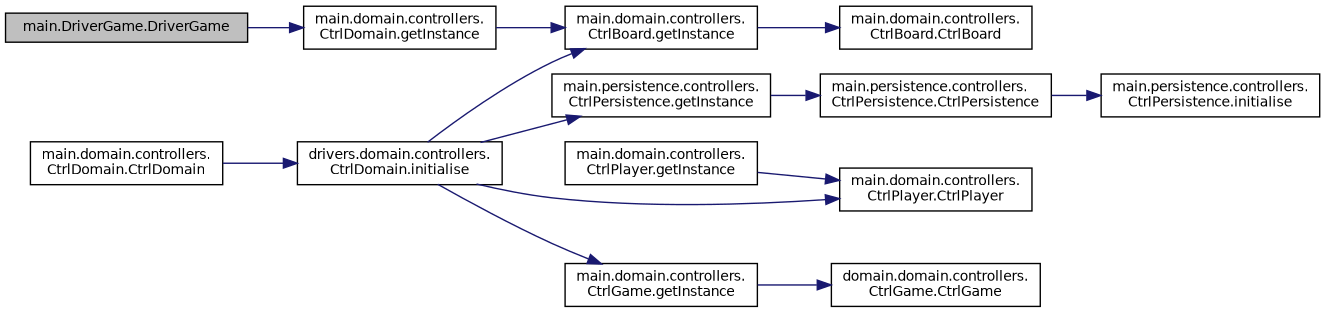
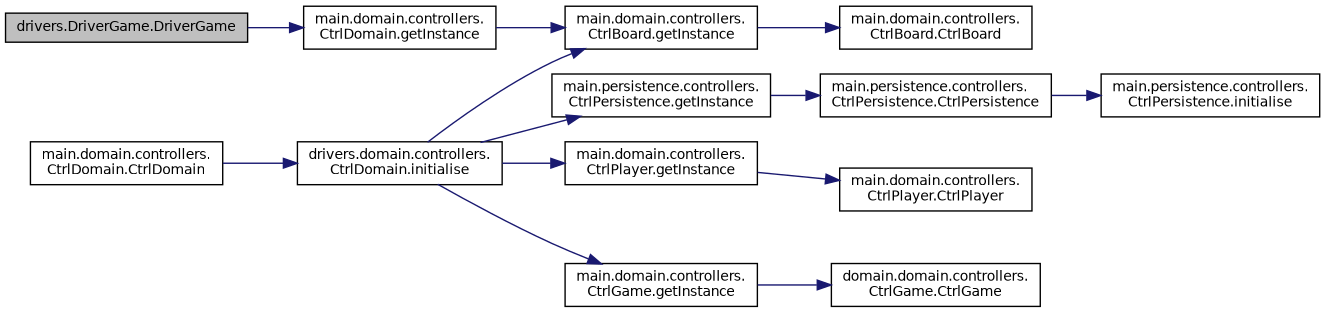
(127, 28) -> (127, 28)
(650, 204) -> (527, 163)
